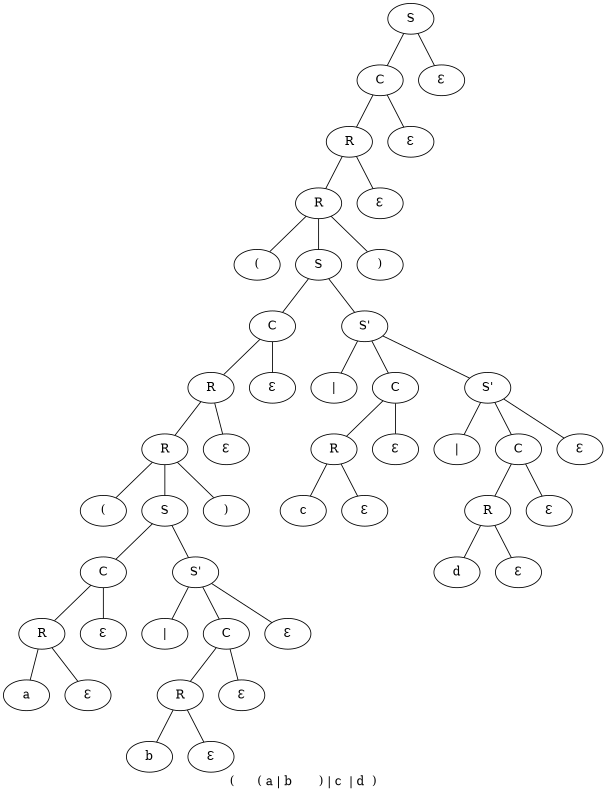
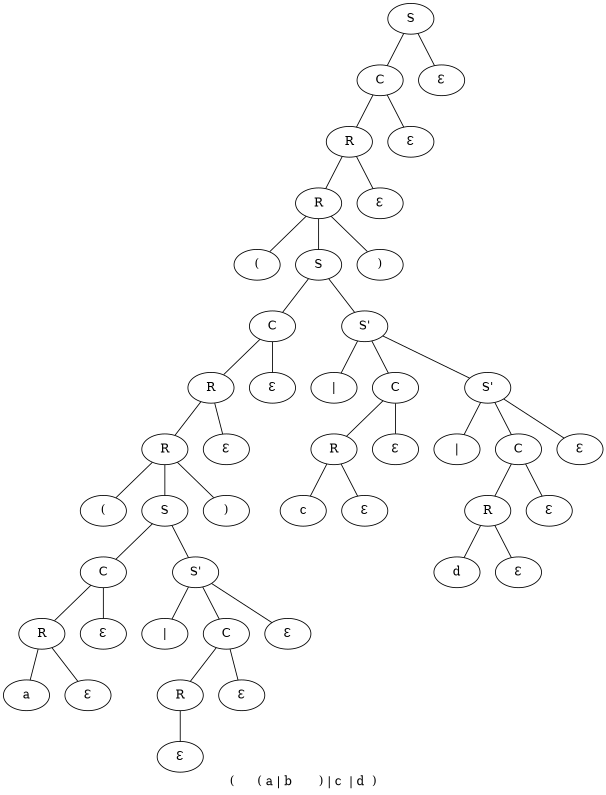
(149, 757) -> none
